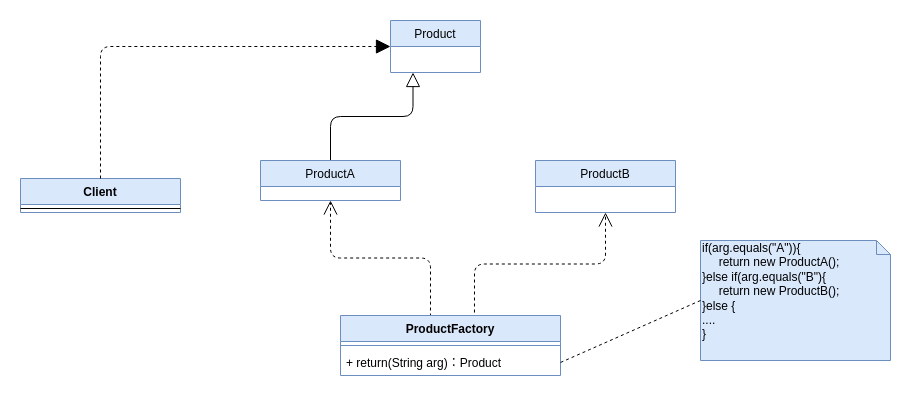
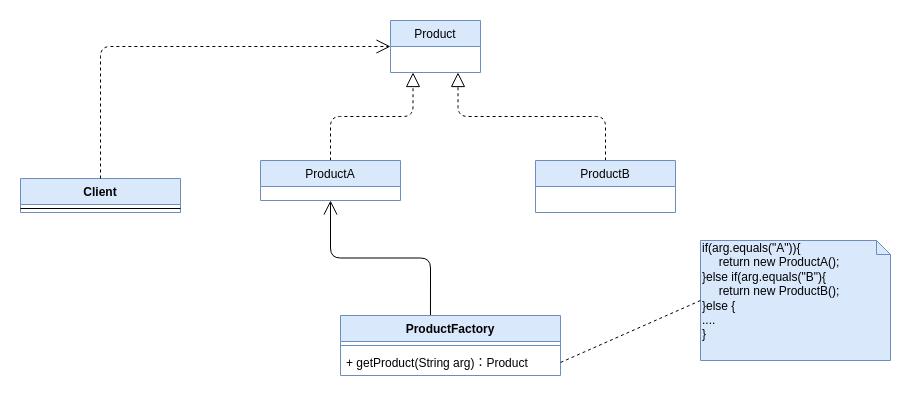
(375, 47) -> (380, 47)
(364, 117) -> (364, 117)
none -> (539, 117)
(382, 258) -> (382, 258)
(541, 264) -> none
(438, 363) -> (451, 363)
